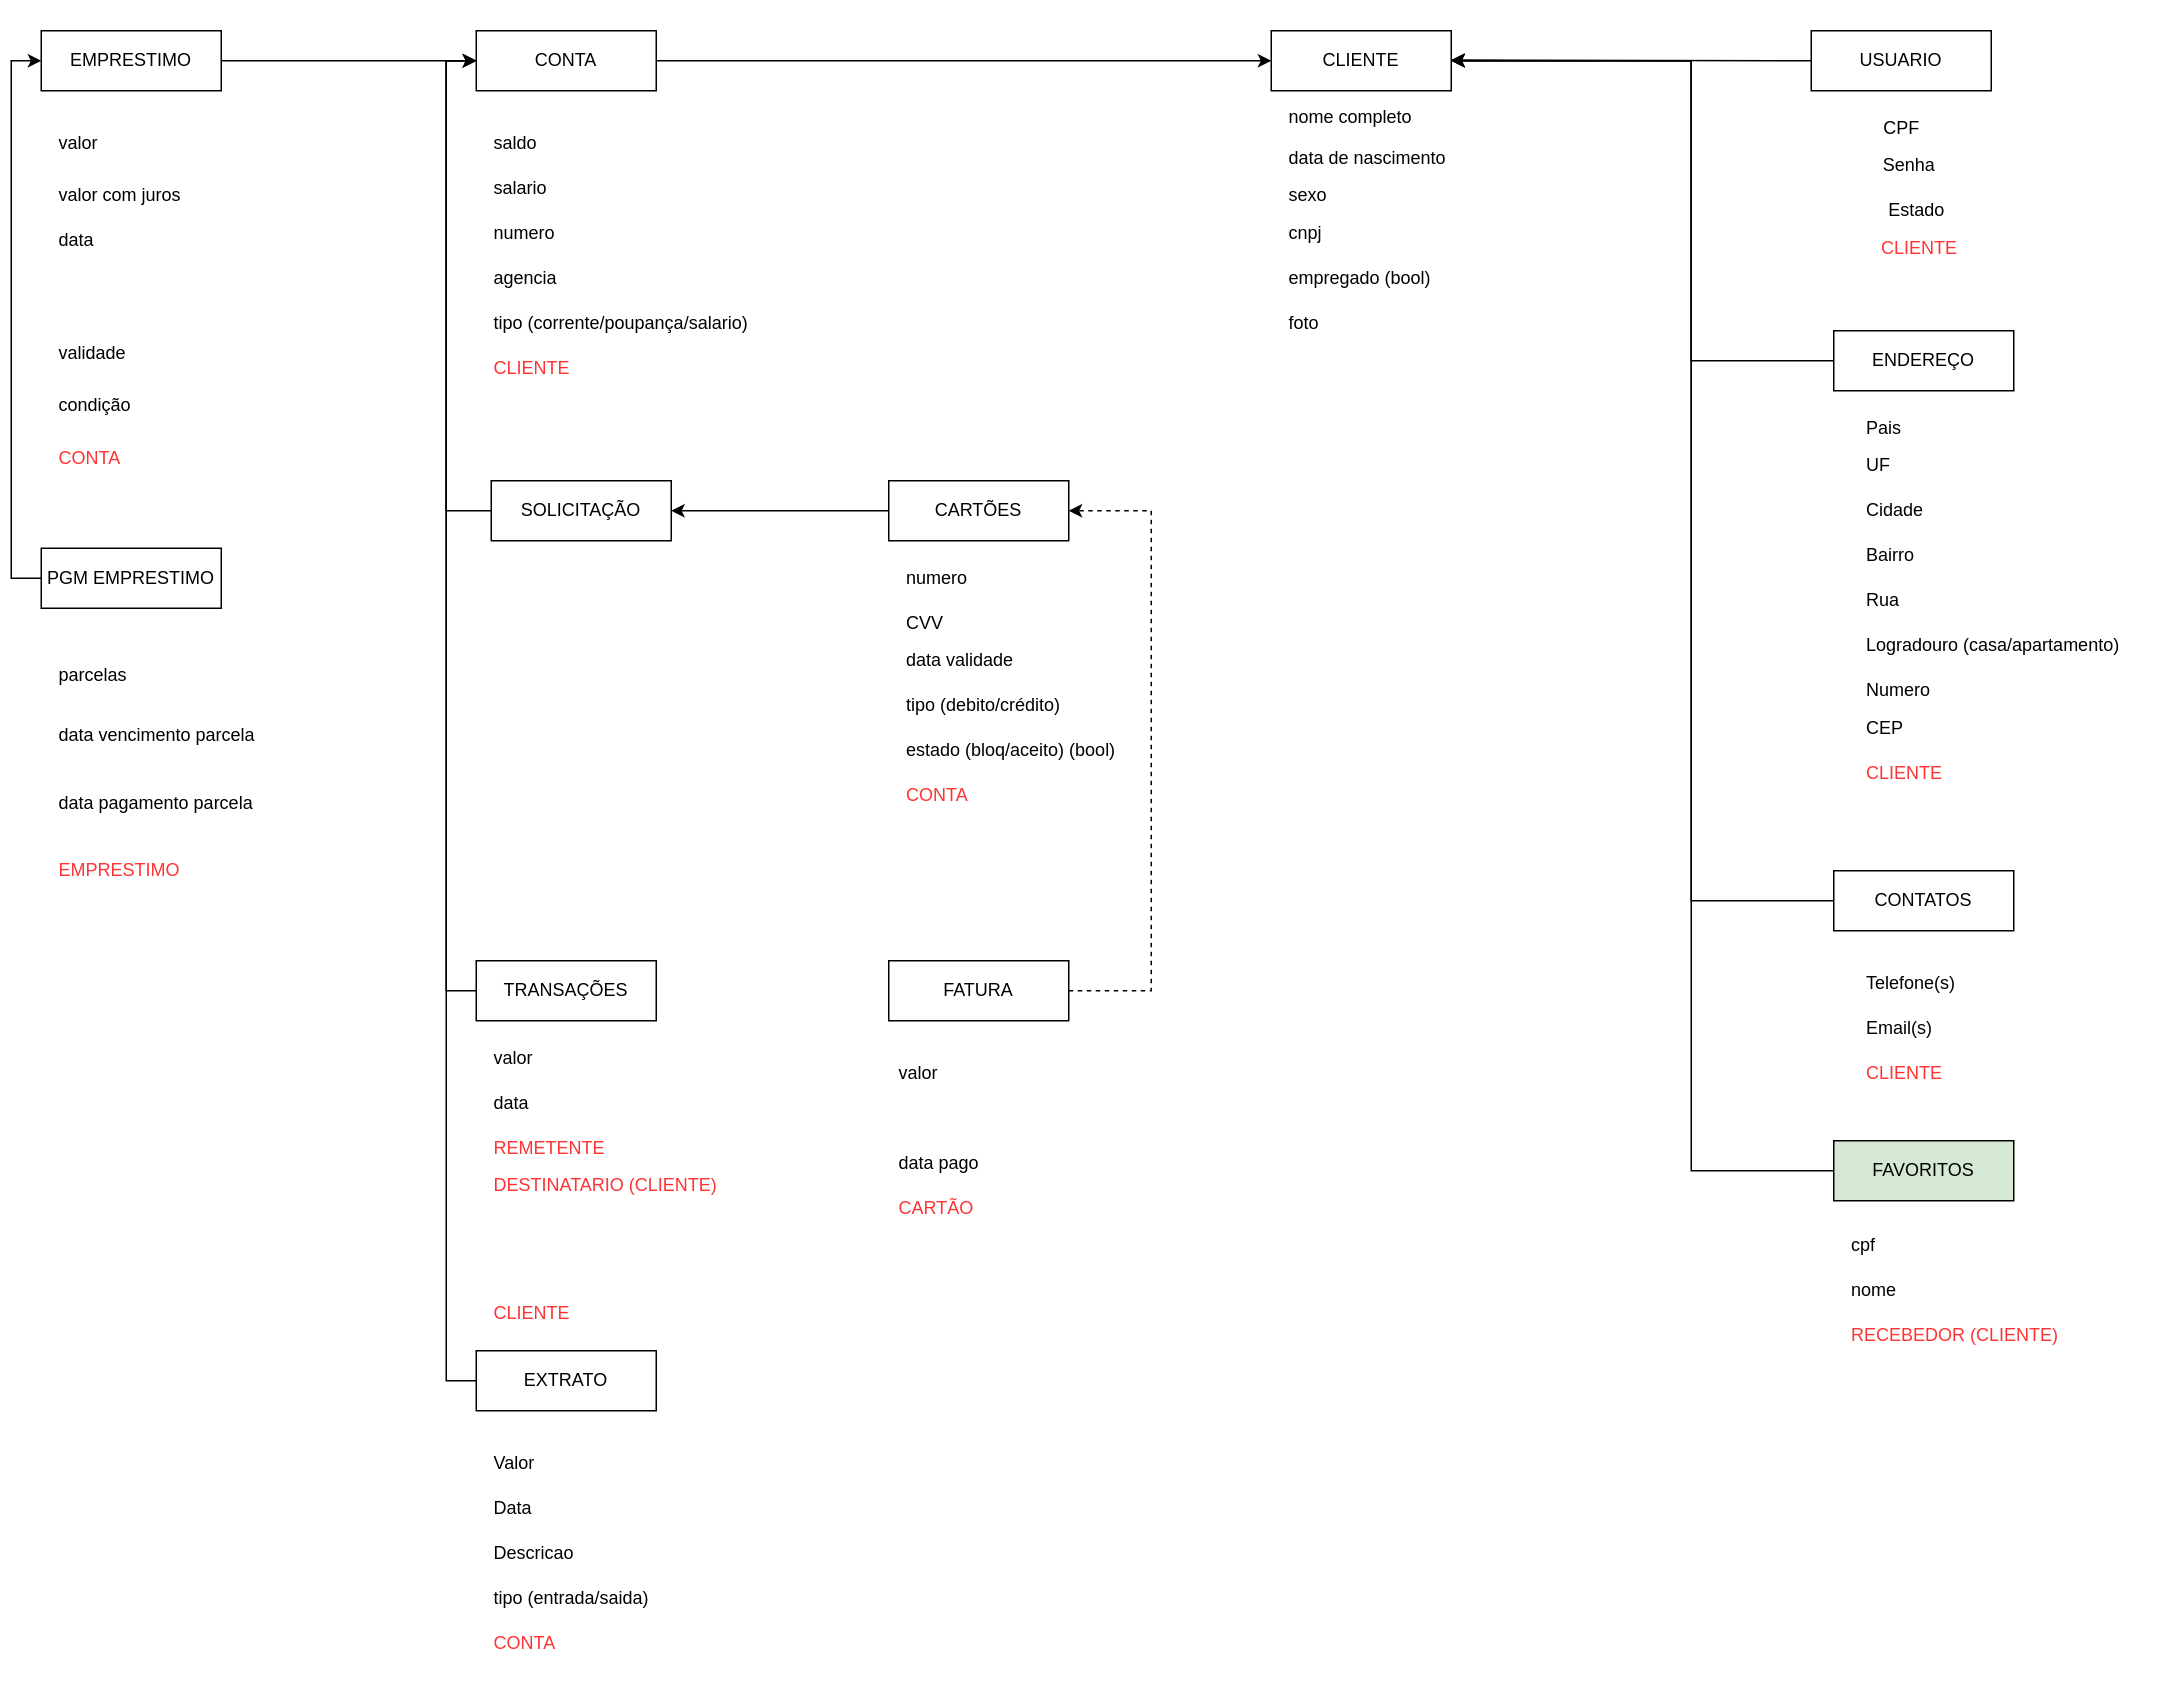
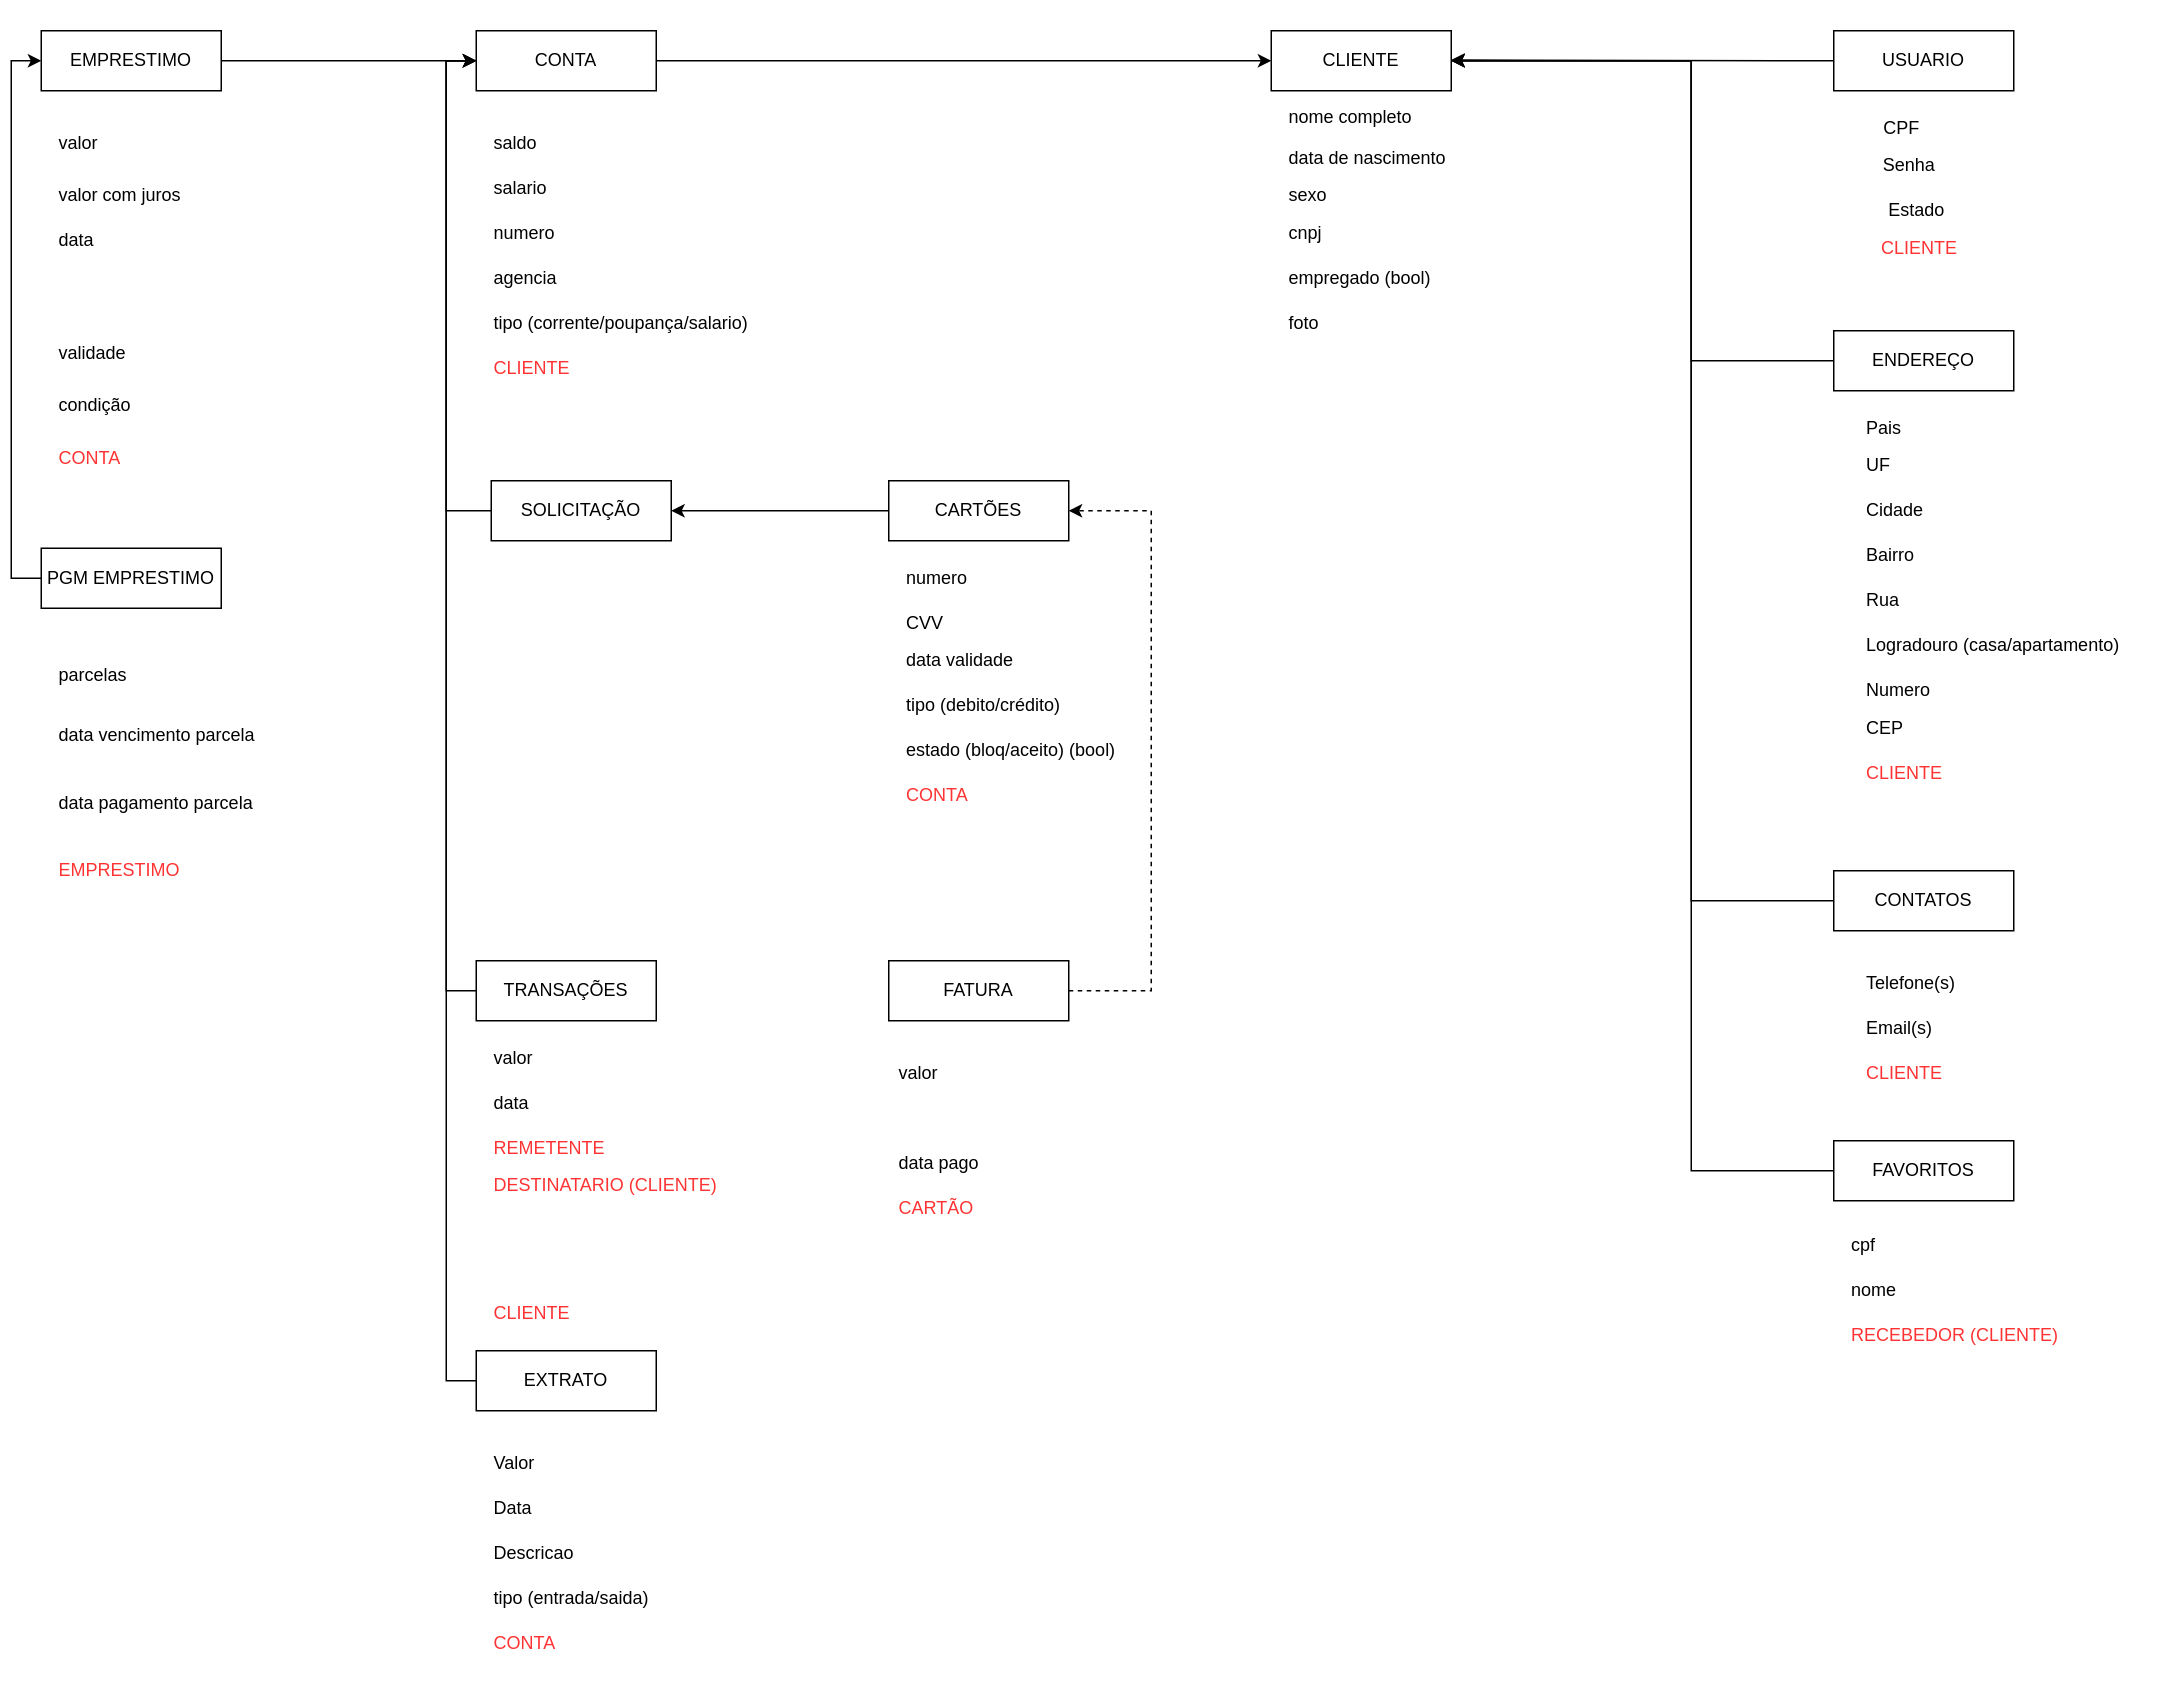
(1901, 61) -> (1924, 61)
(1924, 1171) -> (1924, 1171)
